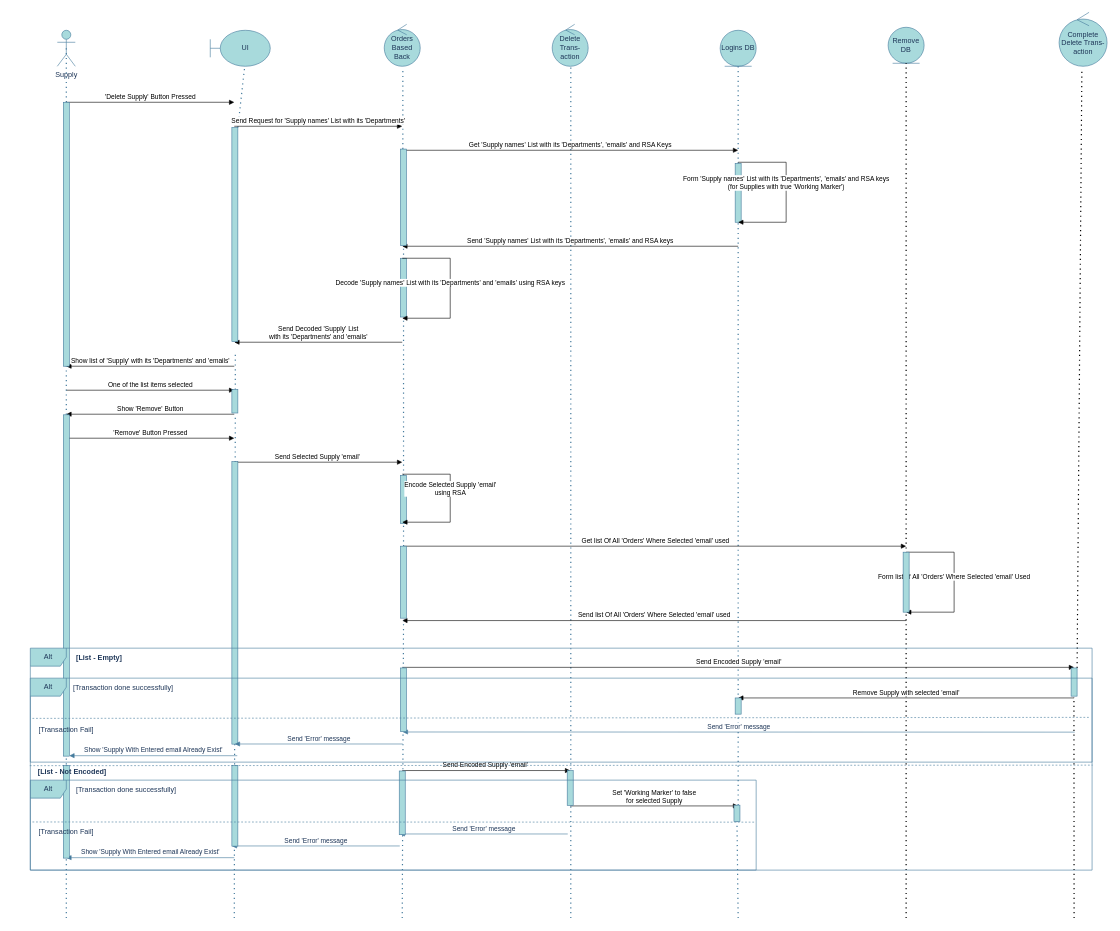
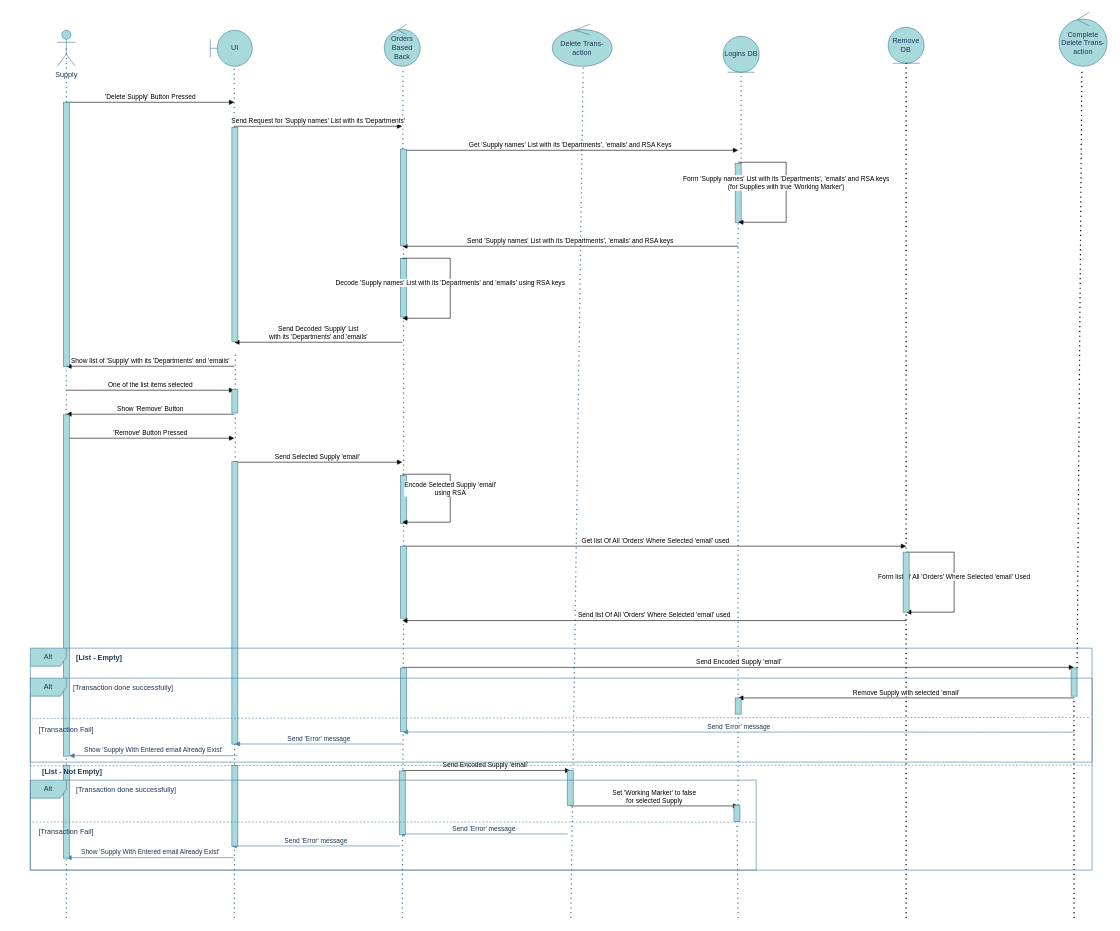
(570, 45) -> (582, 45)
(240, 48) -> (231, 48)
(738, 48) -> (741, 54)
(72, 773) -> (72, 773)
